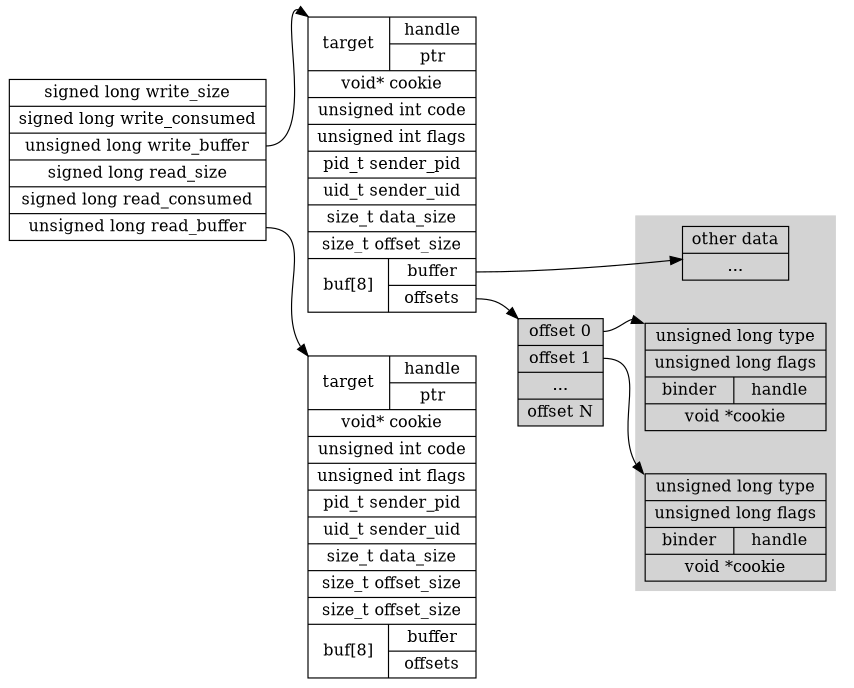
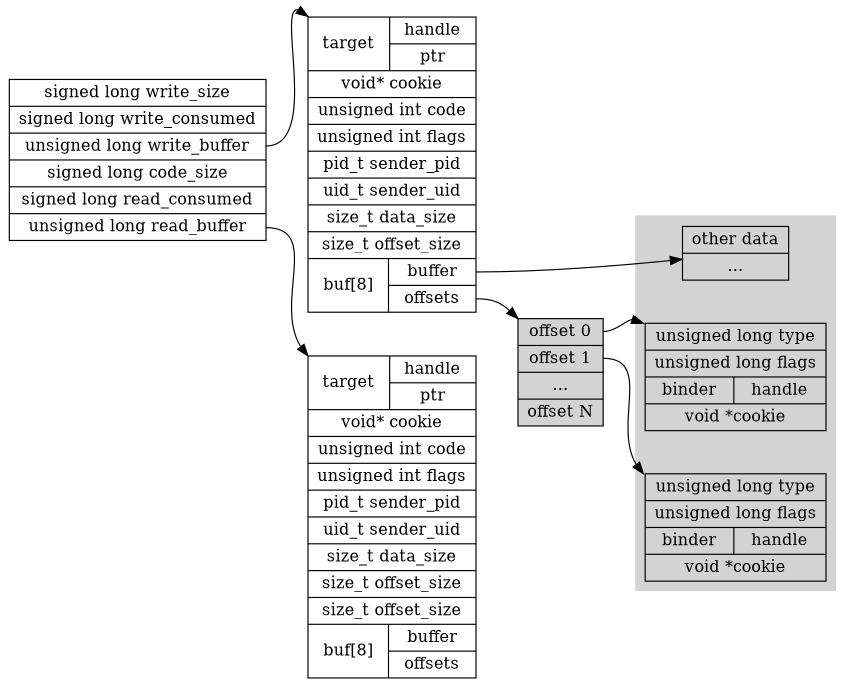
(138, 173) -> (138, 173)
